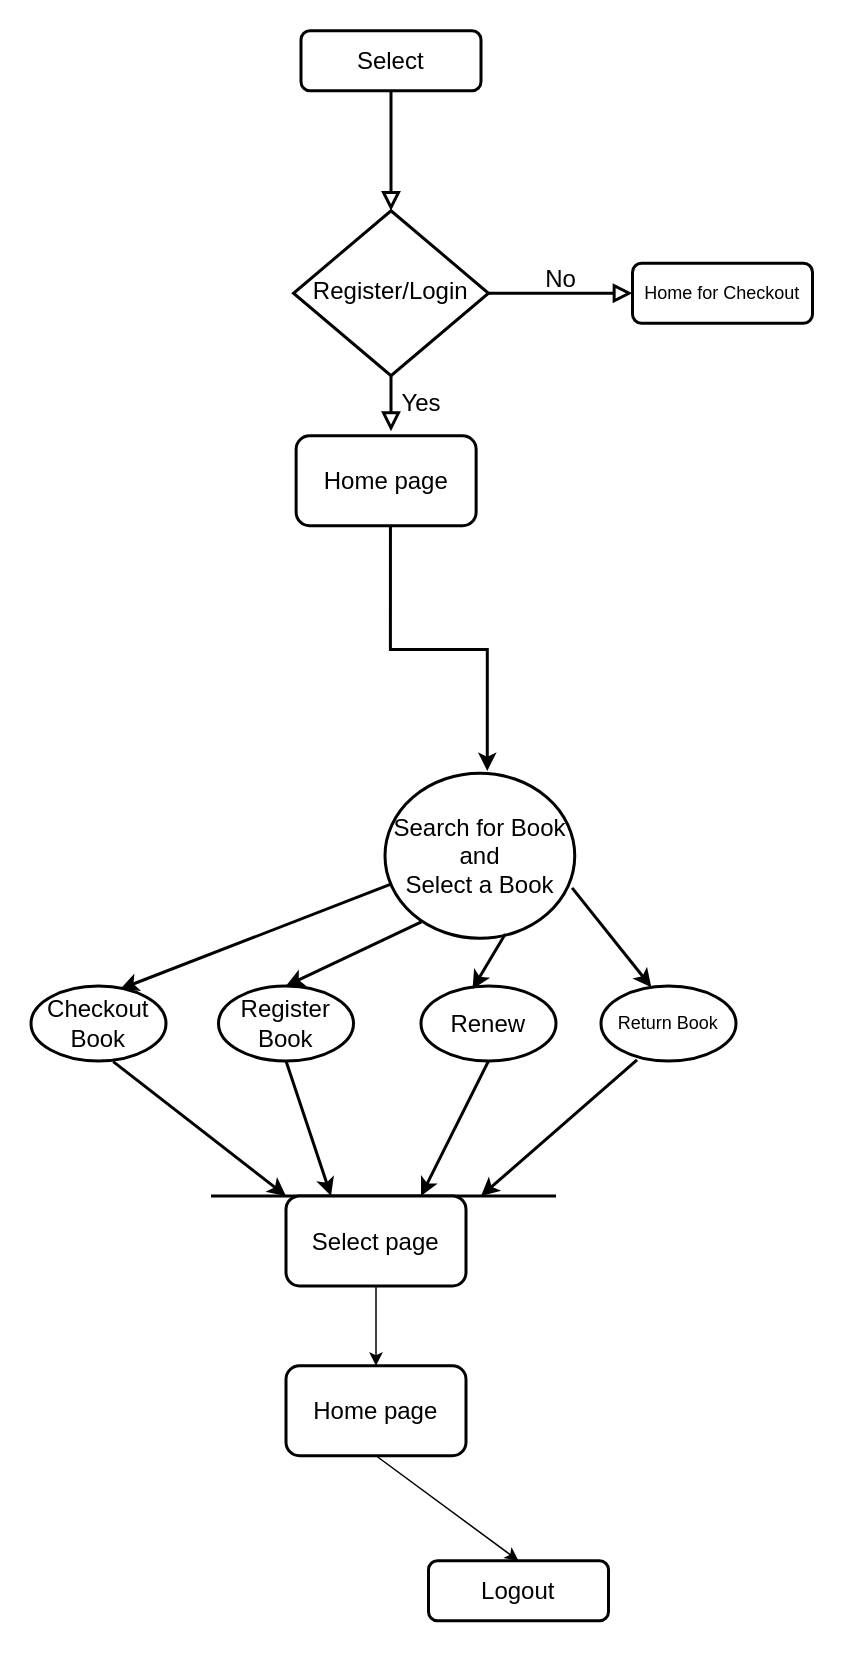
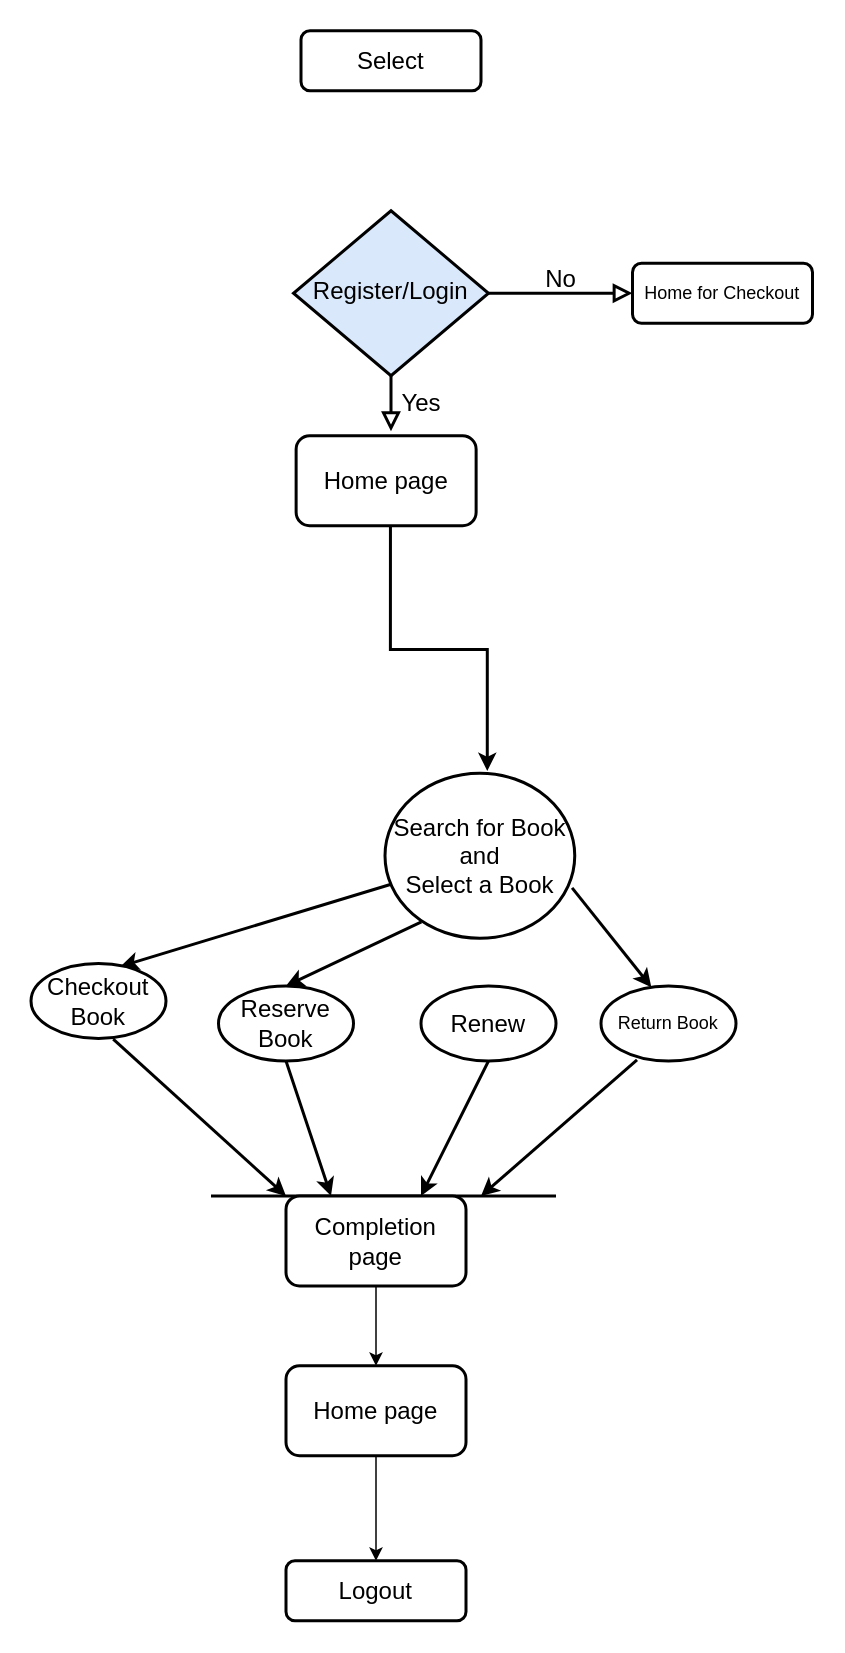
(391, 141) -> none
(391, 293) -> (391, 293)
(492, 957) -> none
(98, 1023) -> (98, 1001)
(286, 1024) -> (286, 1024)
(376, 1241) -> (376, 1241)
(518, 1591) -> (376, 1591)
